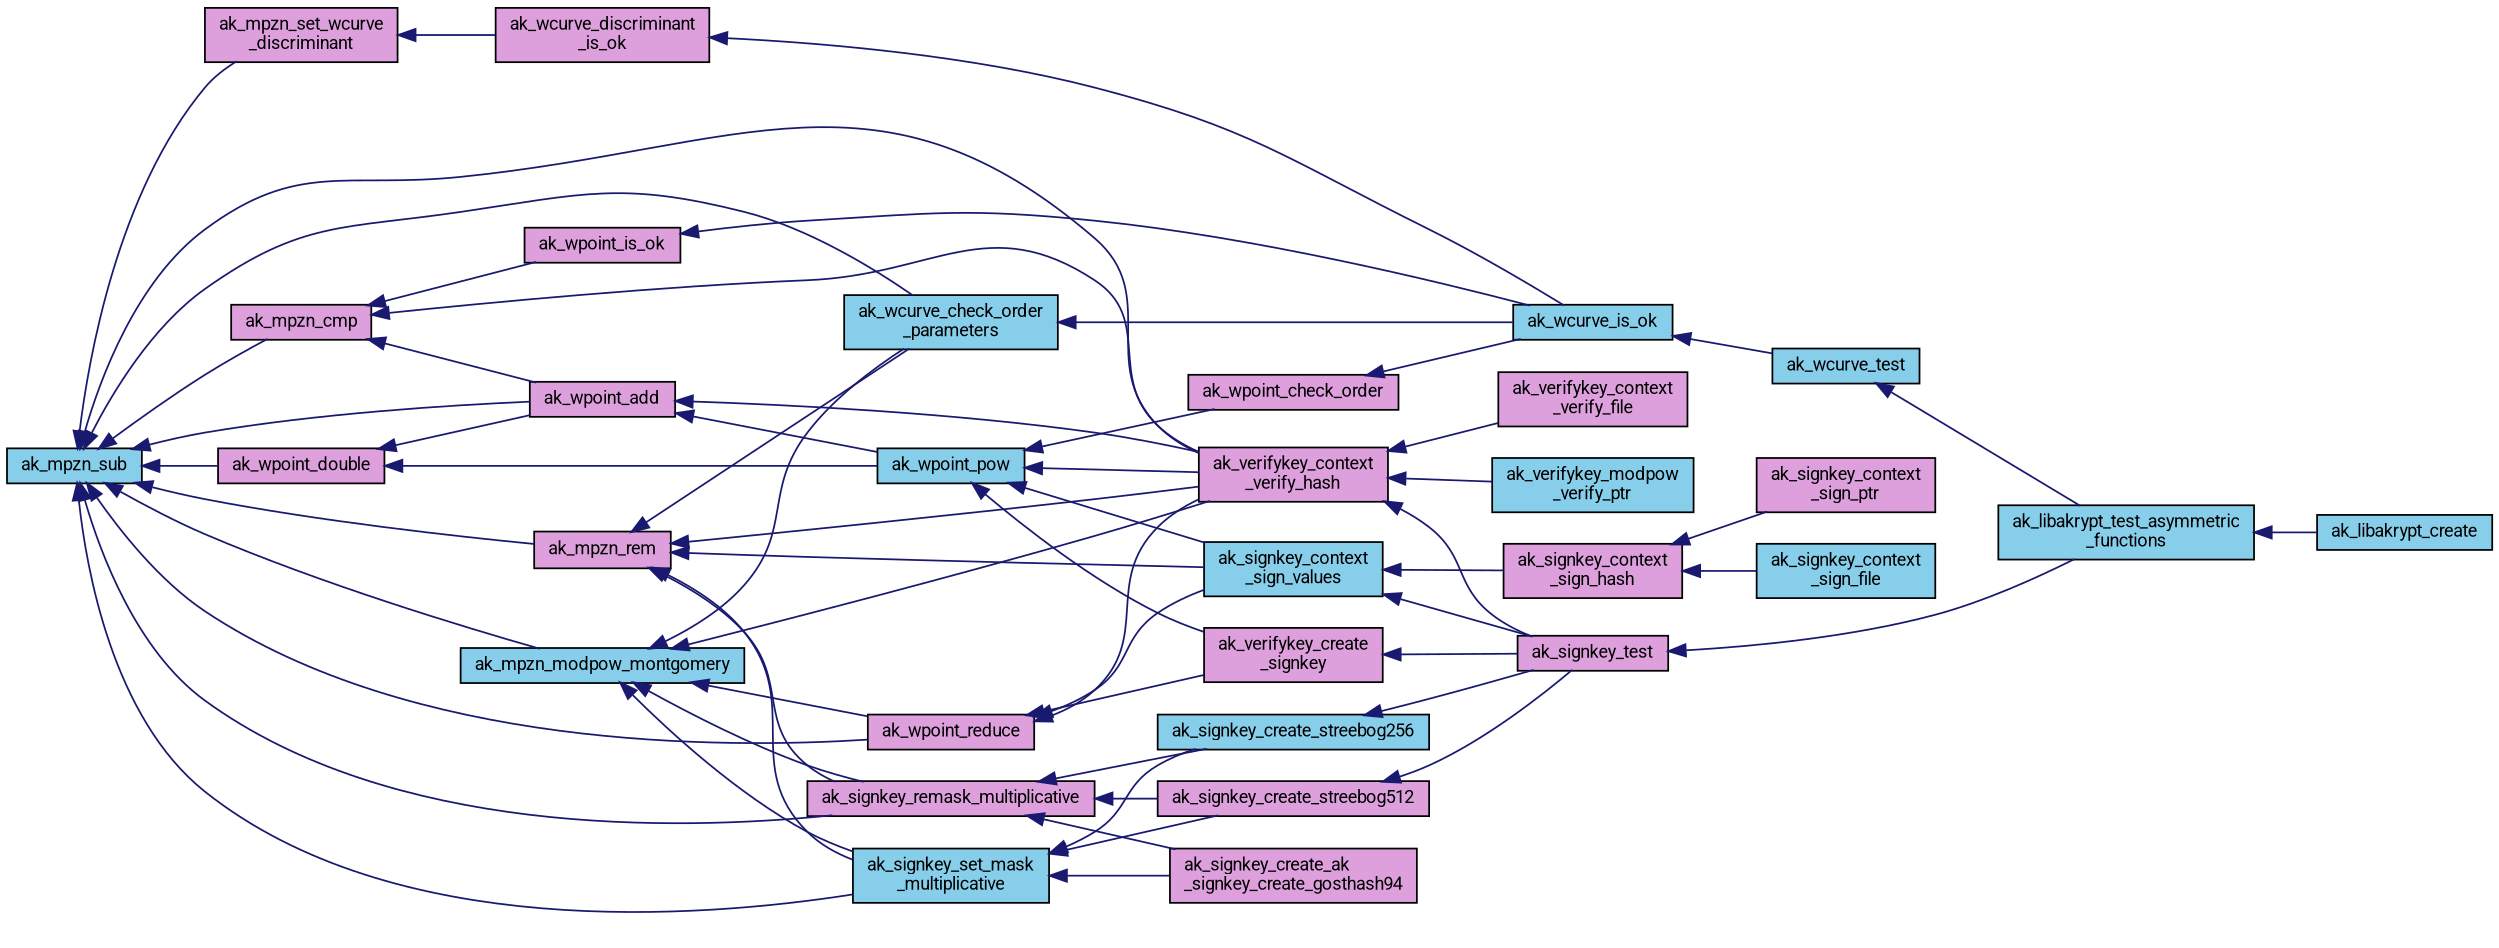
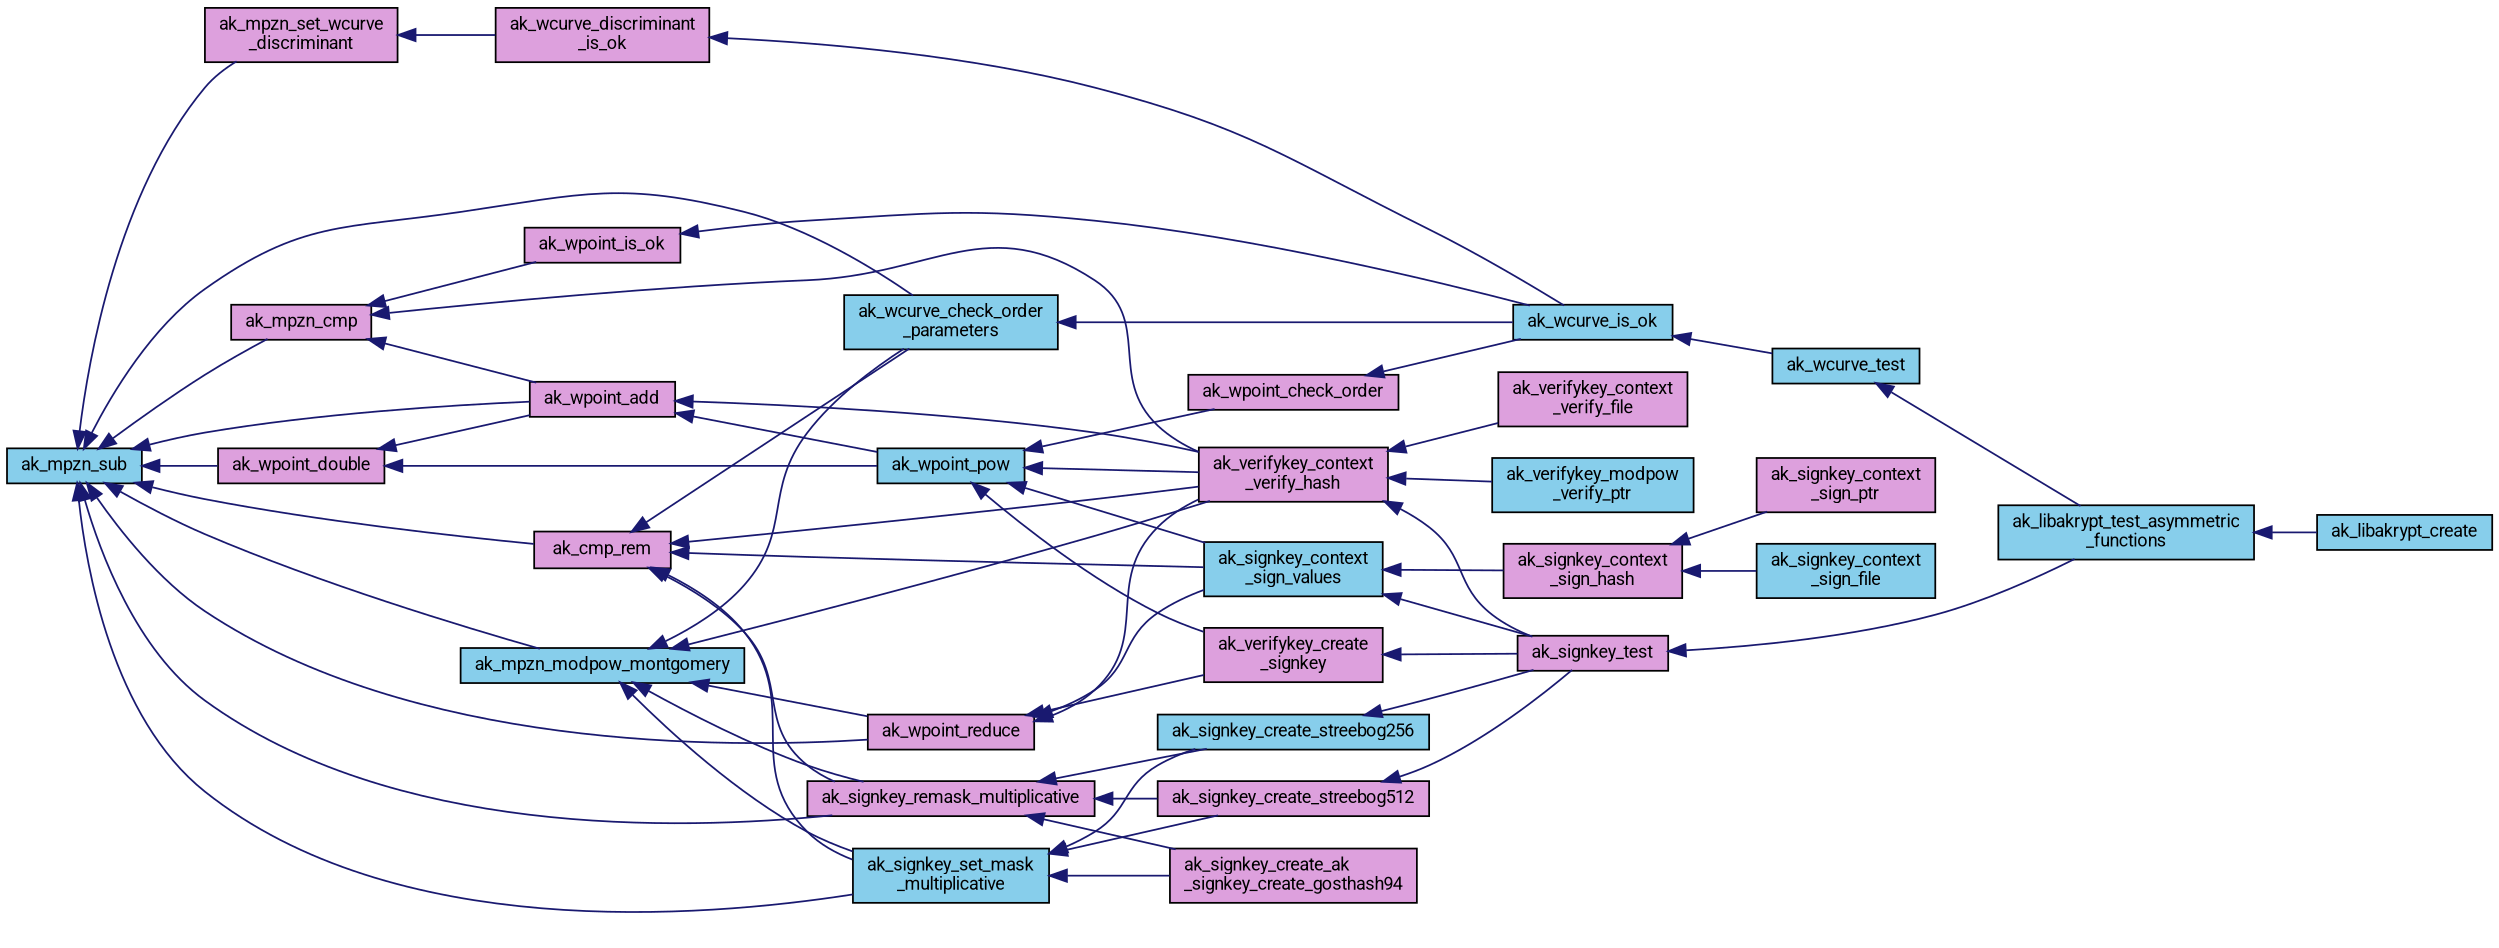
(665, 146) -> none
(602, 550) -> (602, 550)
